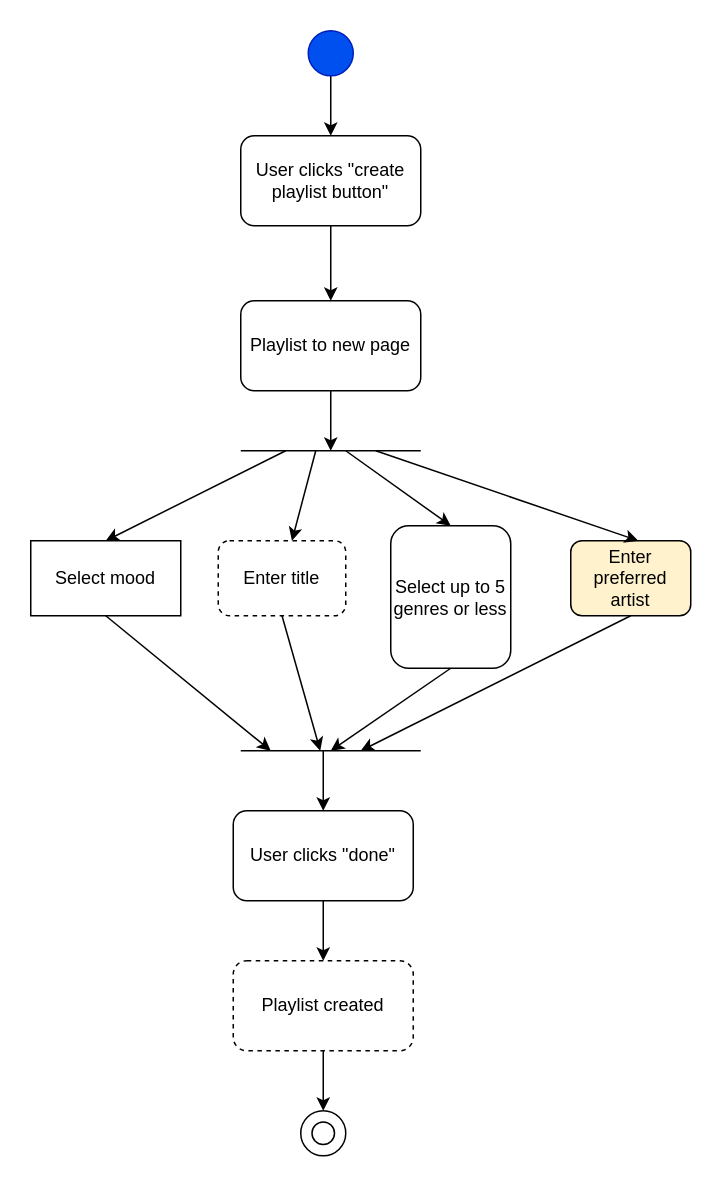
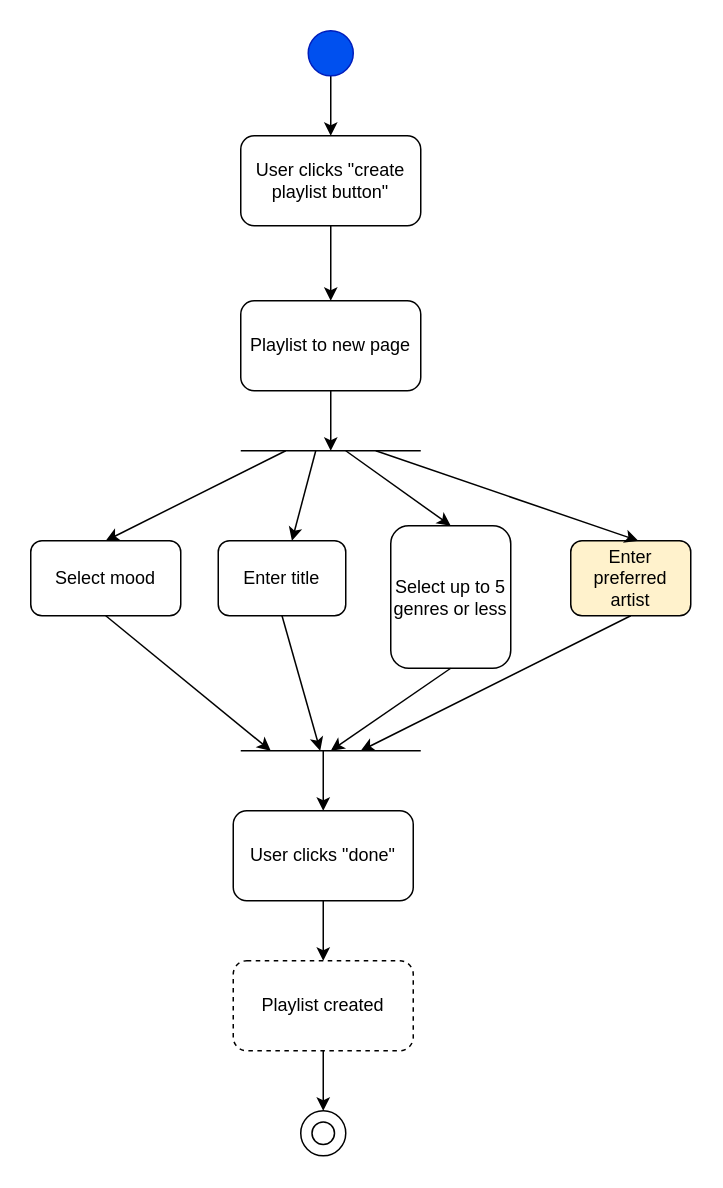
(106, 578) -> (106, 578)
(282, 578) -> (282, 578)
